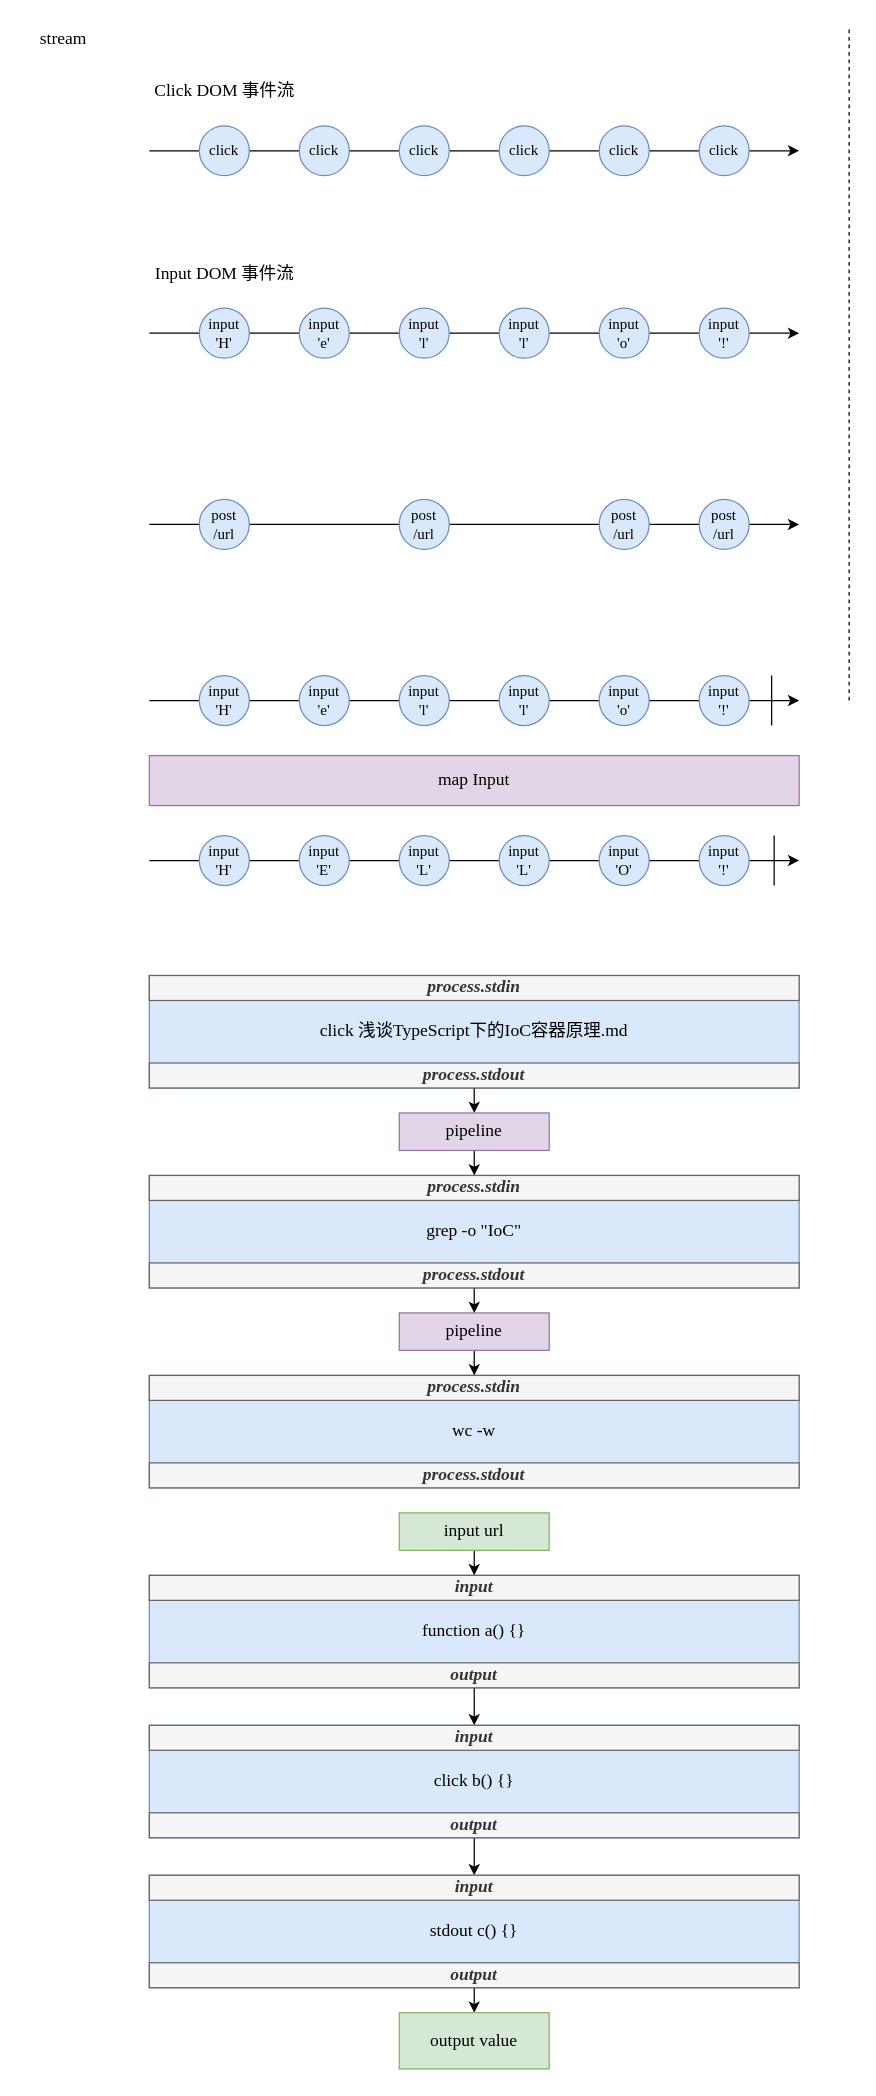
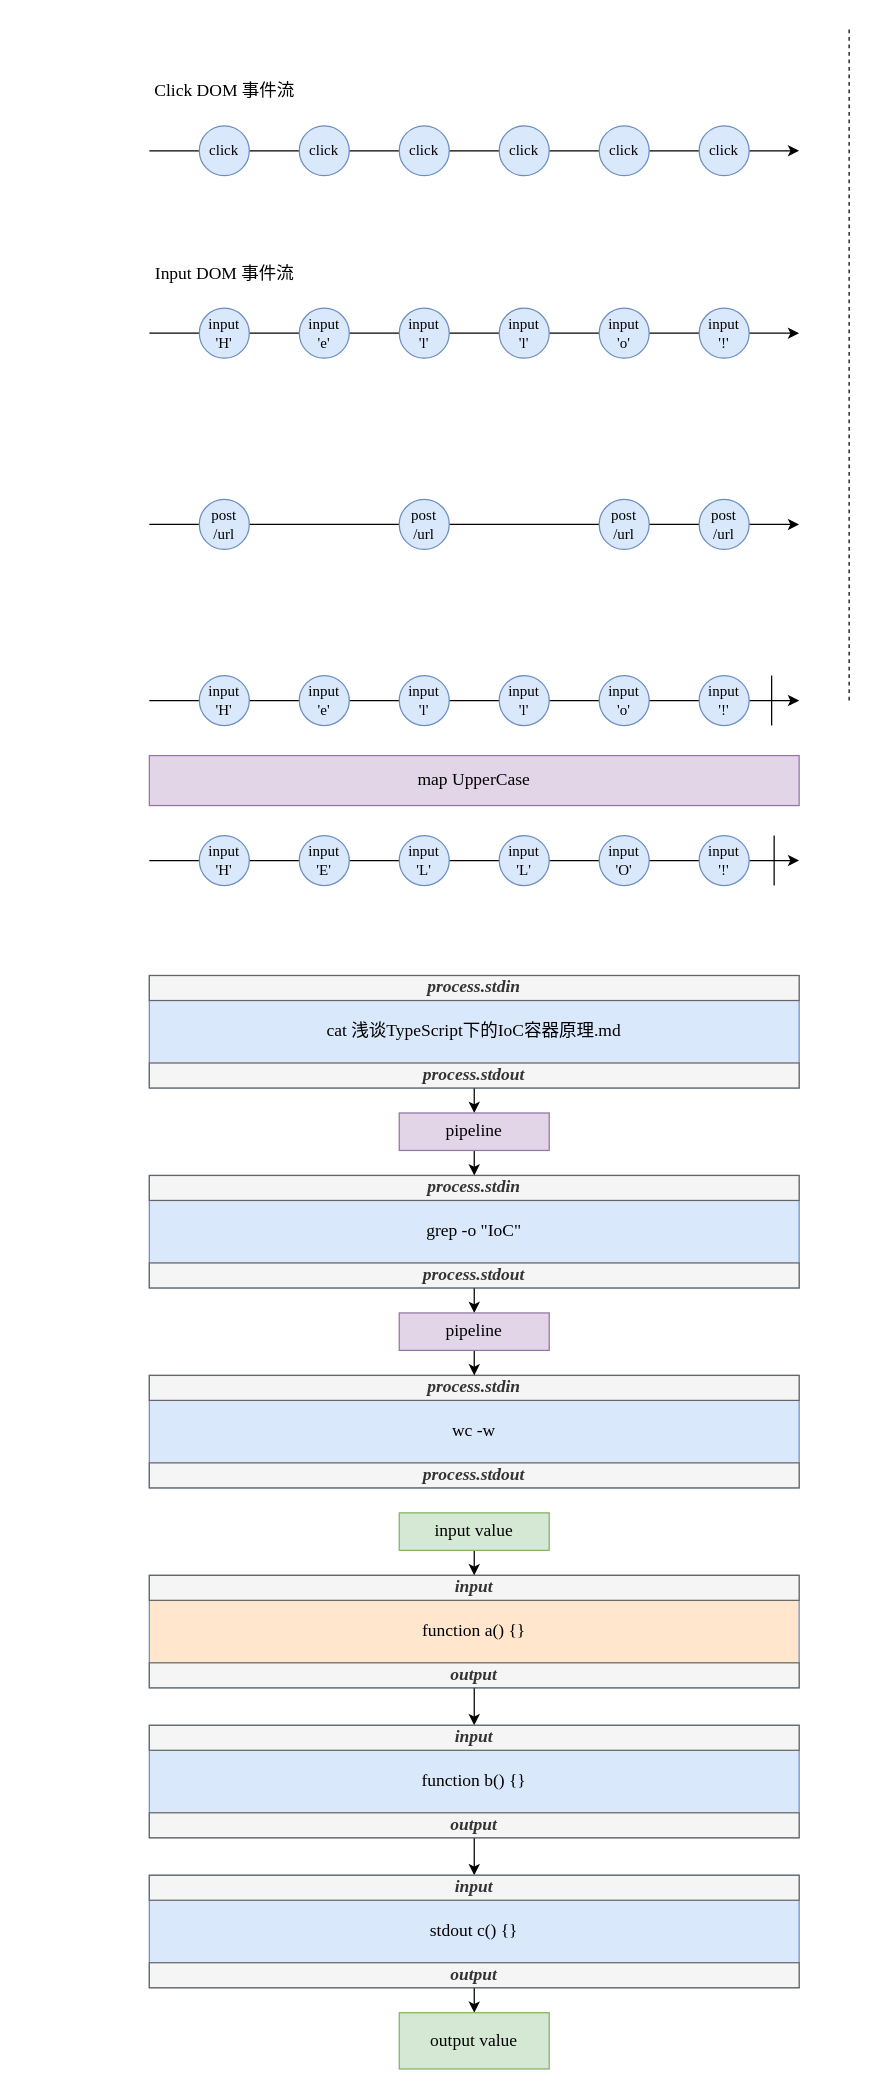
(63, 39) -> none
(474, 781) -> (474, 781)
(474, 1032) -> (474, 1032)
(474, 1532) -> (474, 1532)
(474, 1632) -> (474, 1632)
(474, 1782) -> (474, 1782)
